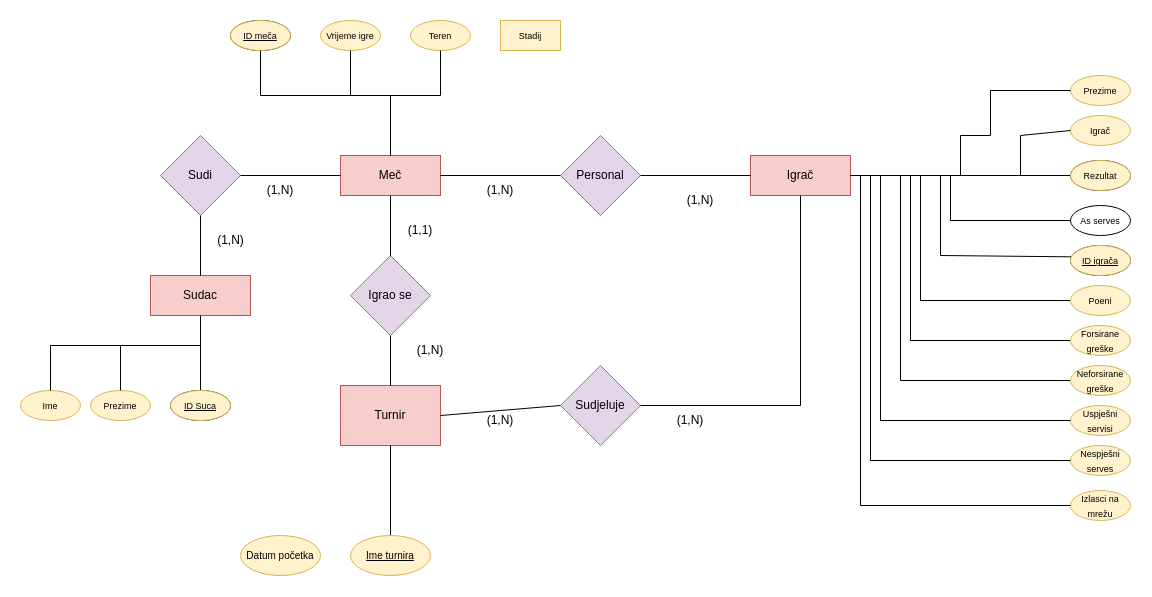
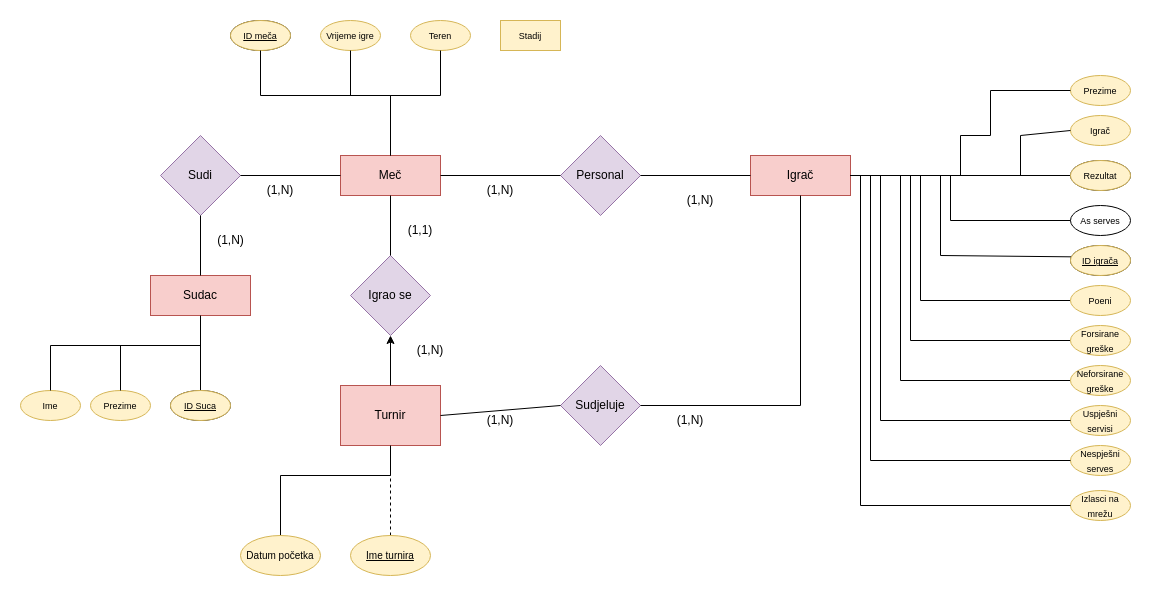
(391, 341) -> (391, 343)
none -> (305, 476)
(391, 507) -> (391, 507)
